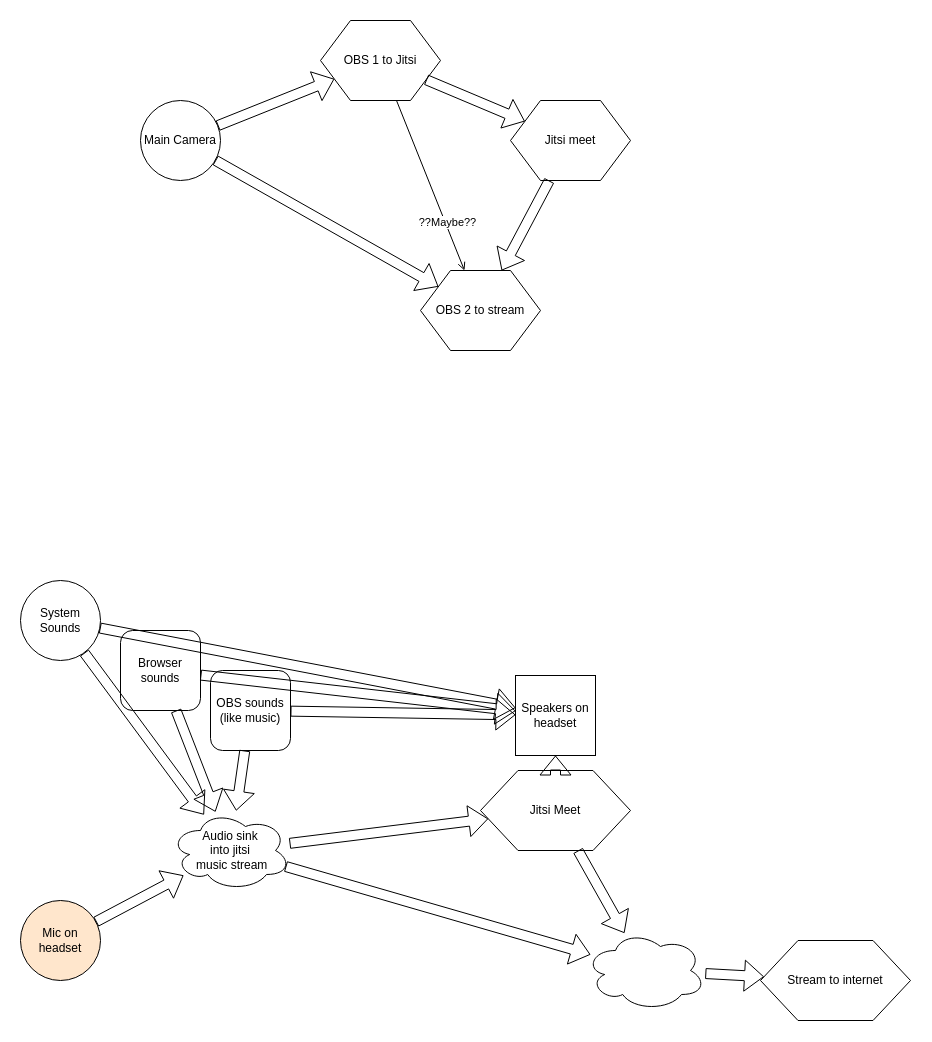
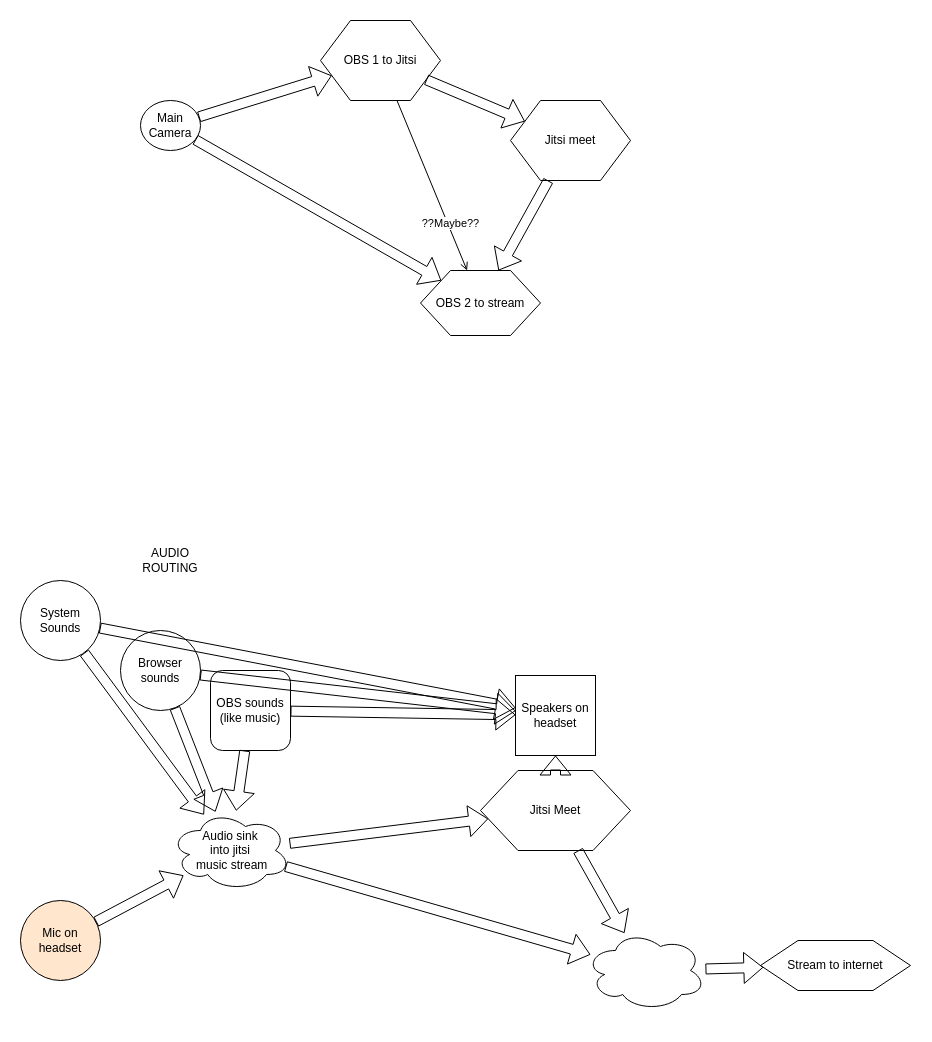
(181, 141) -> (171, 126)
(481, 311) -> (481, 303)
none -> (171, 561)
(161, 671) -> (161, 671)
(836, 981) -> (836, 966)
